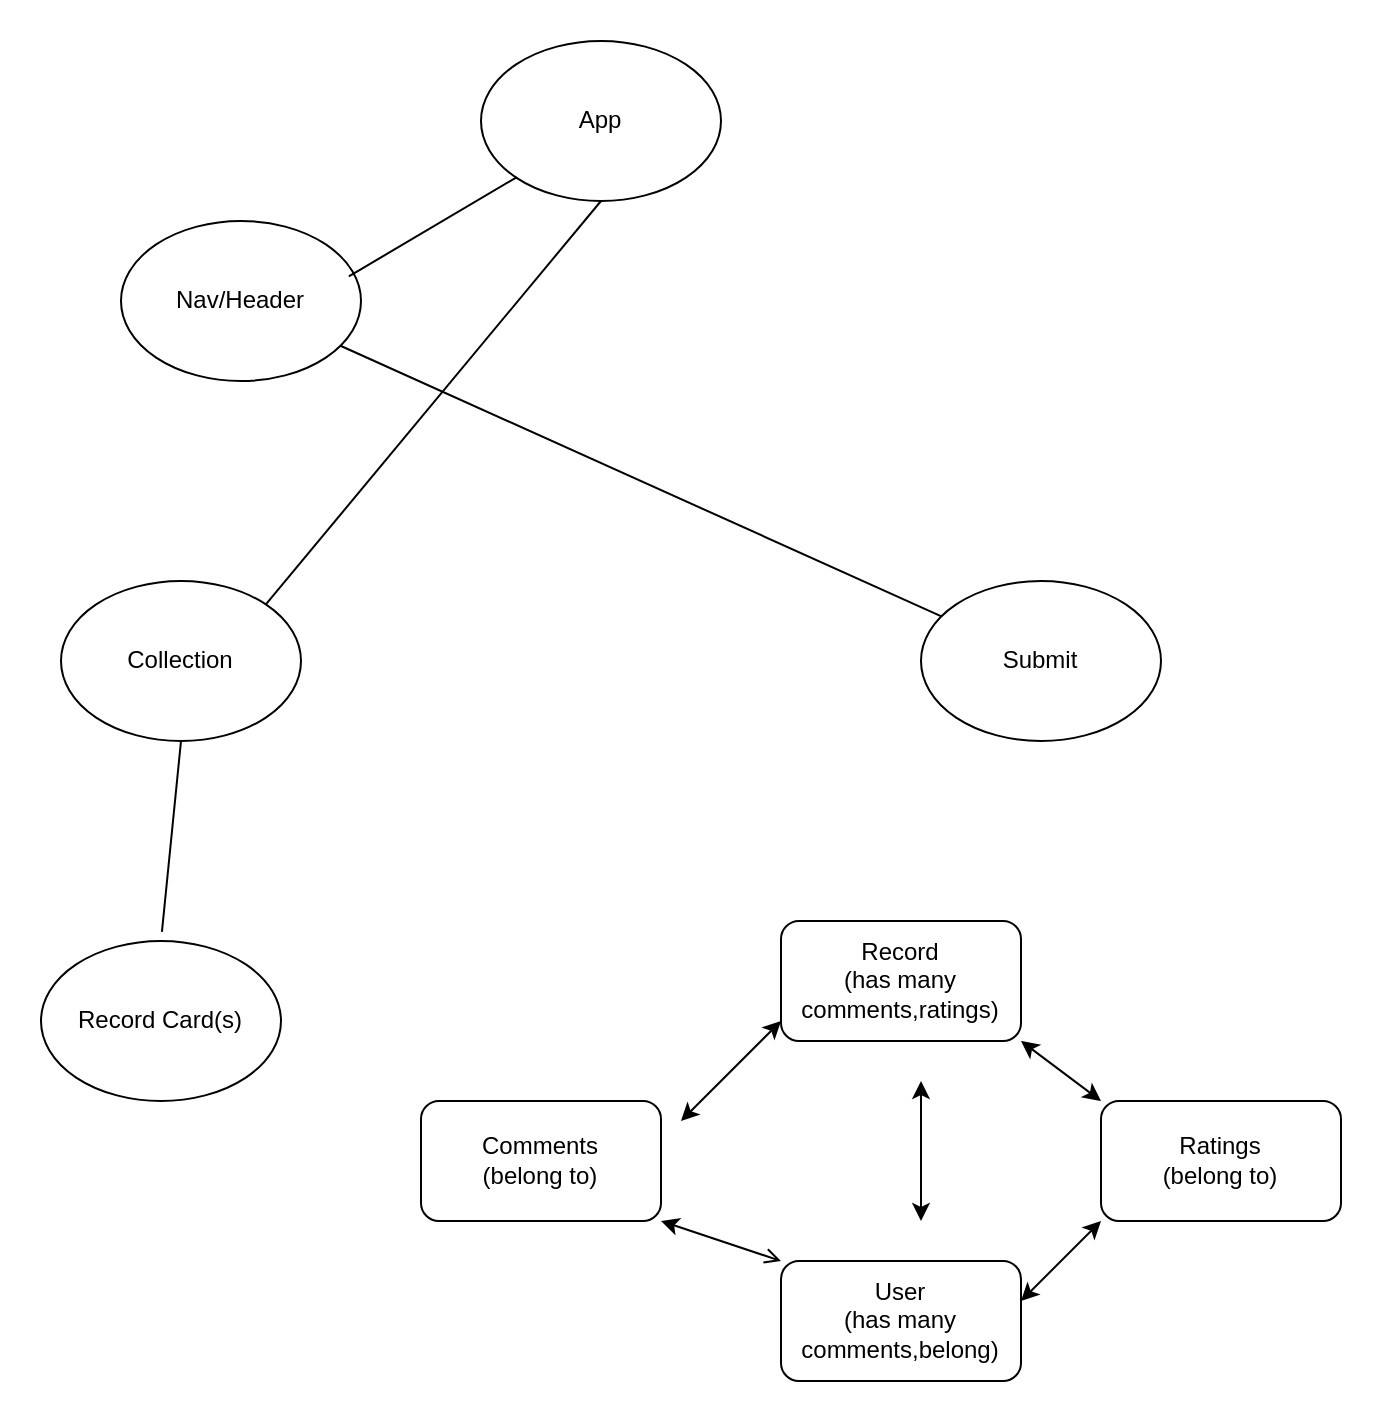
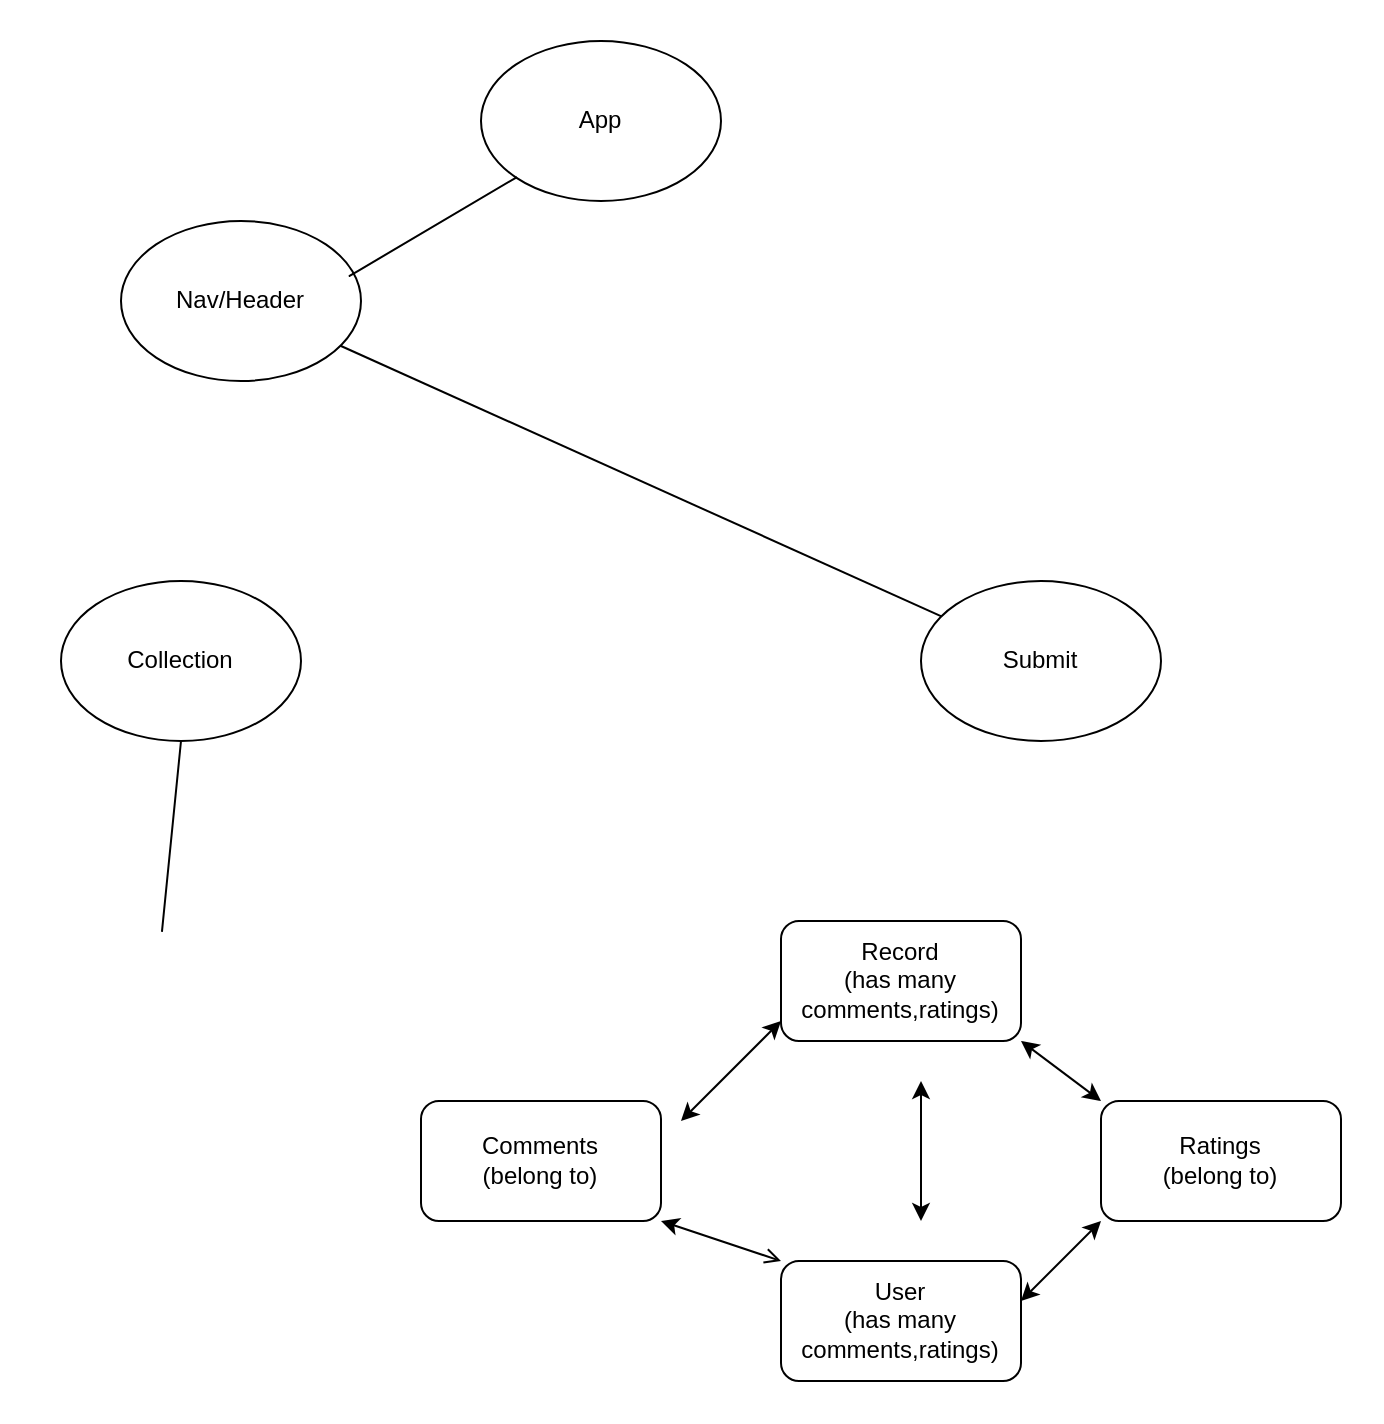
(353, 500) -> none
(161, 1021) -> none
(901, 1321) -> (901, 1321)
